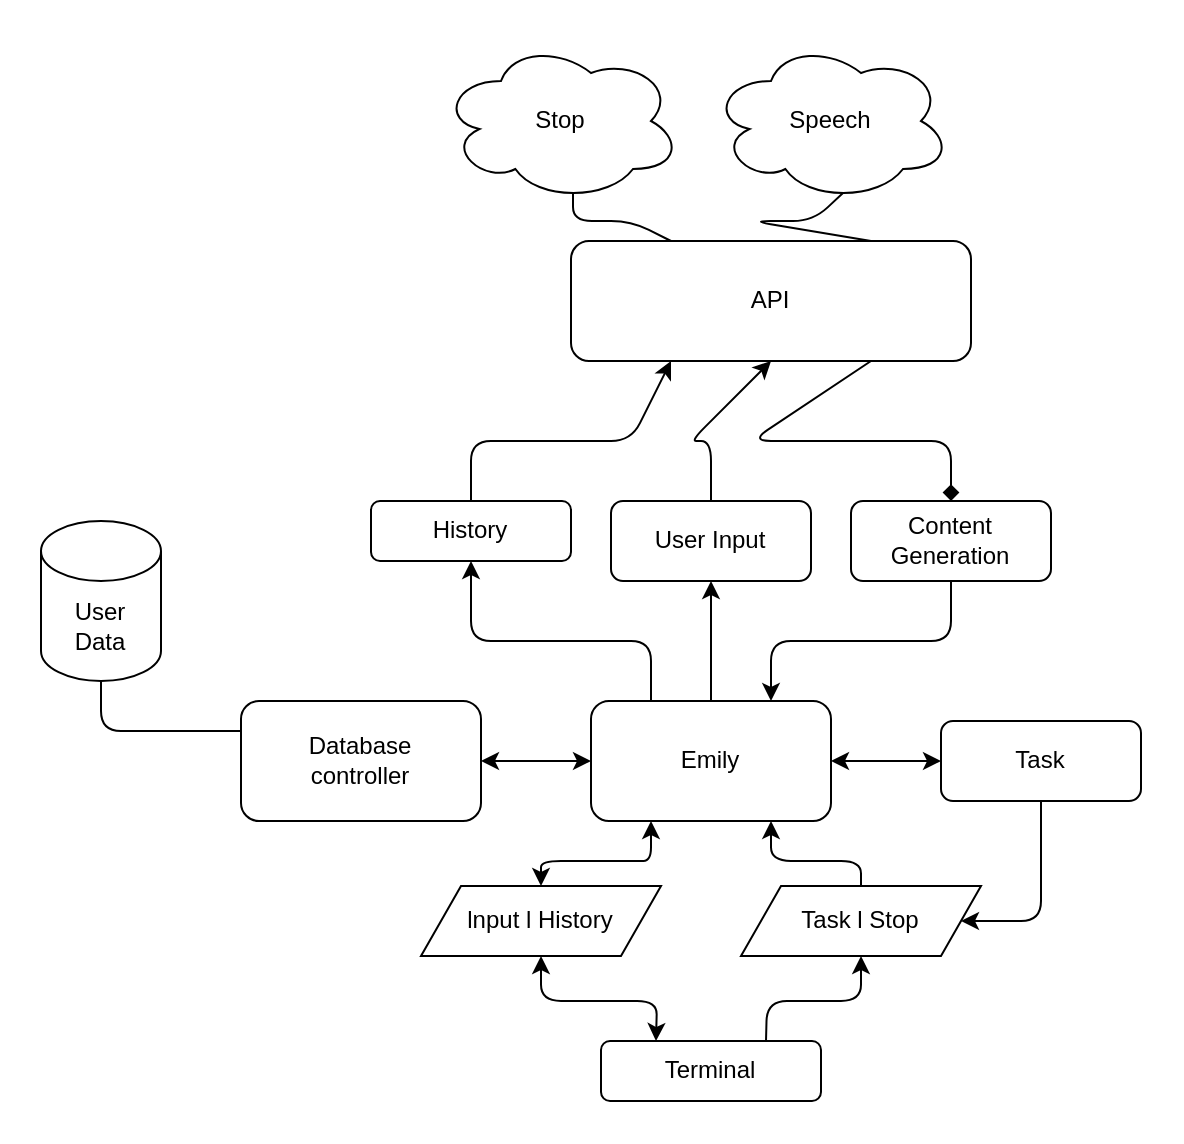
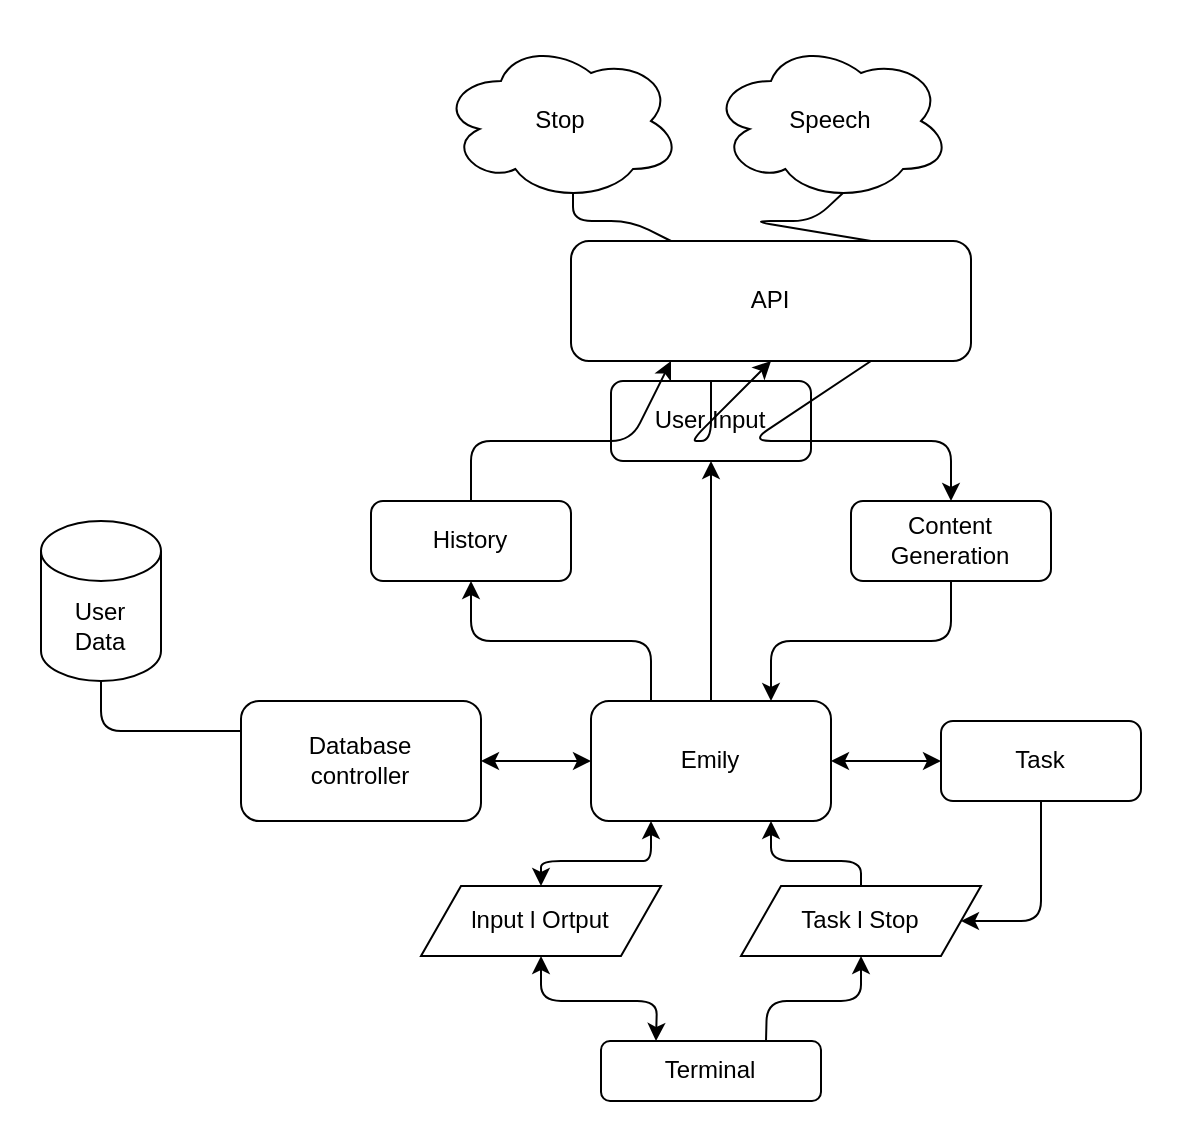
(951, 485) -> (951, 486)
(471, 531) -> (471, 541)
(711, 541) -> (711, 421)
(541, 921) -> (541, 921)
